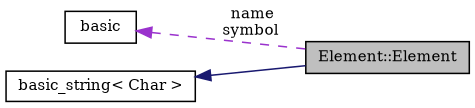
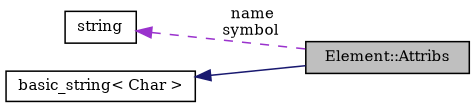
(101, 27) -> (101, 27)
(388, 58) -> (388, 58)
